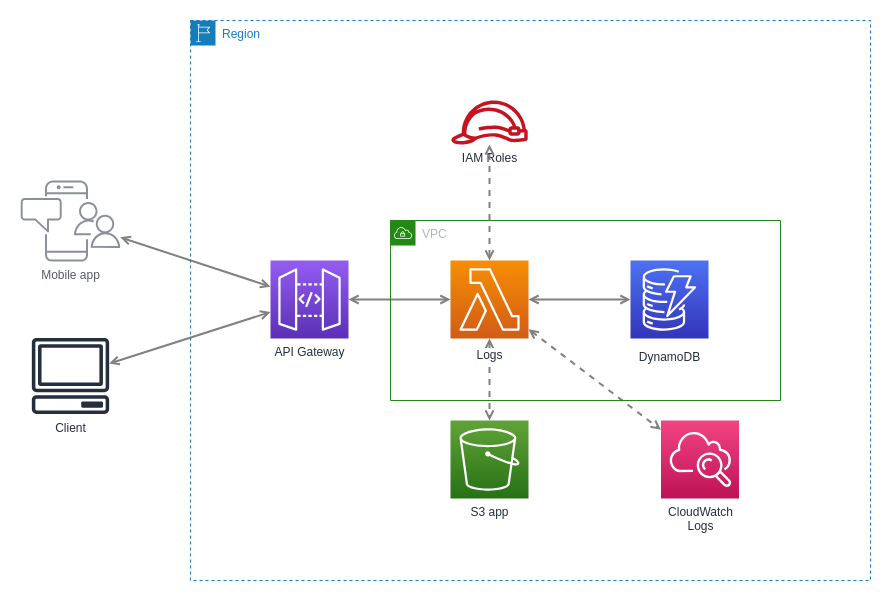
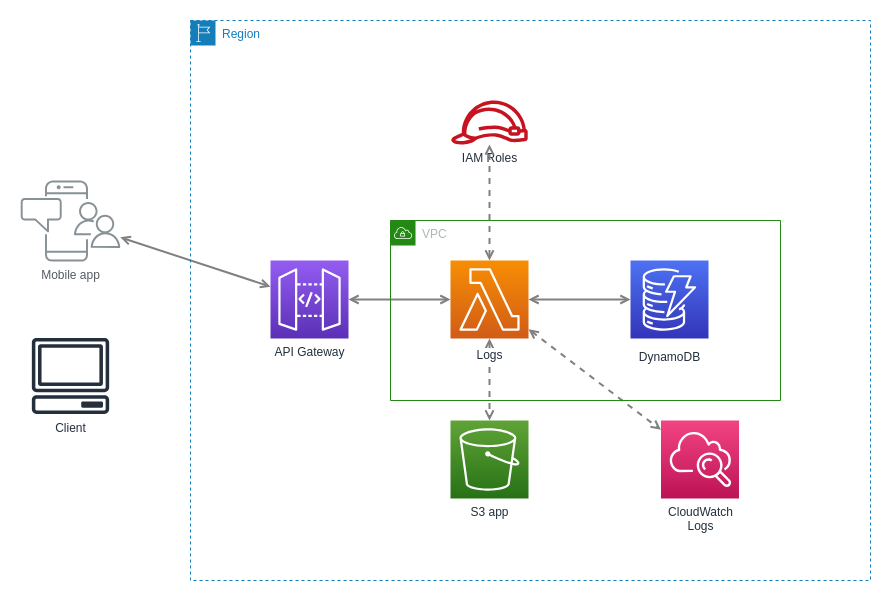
(190, 338) -> none
